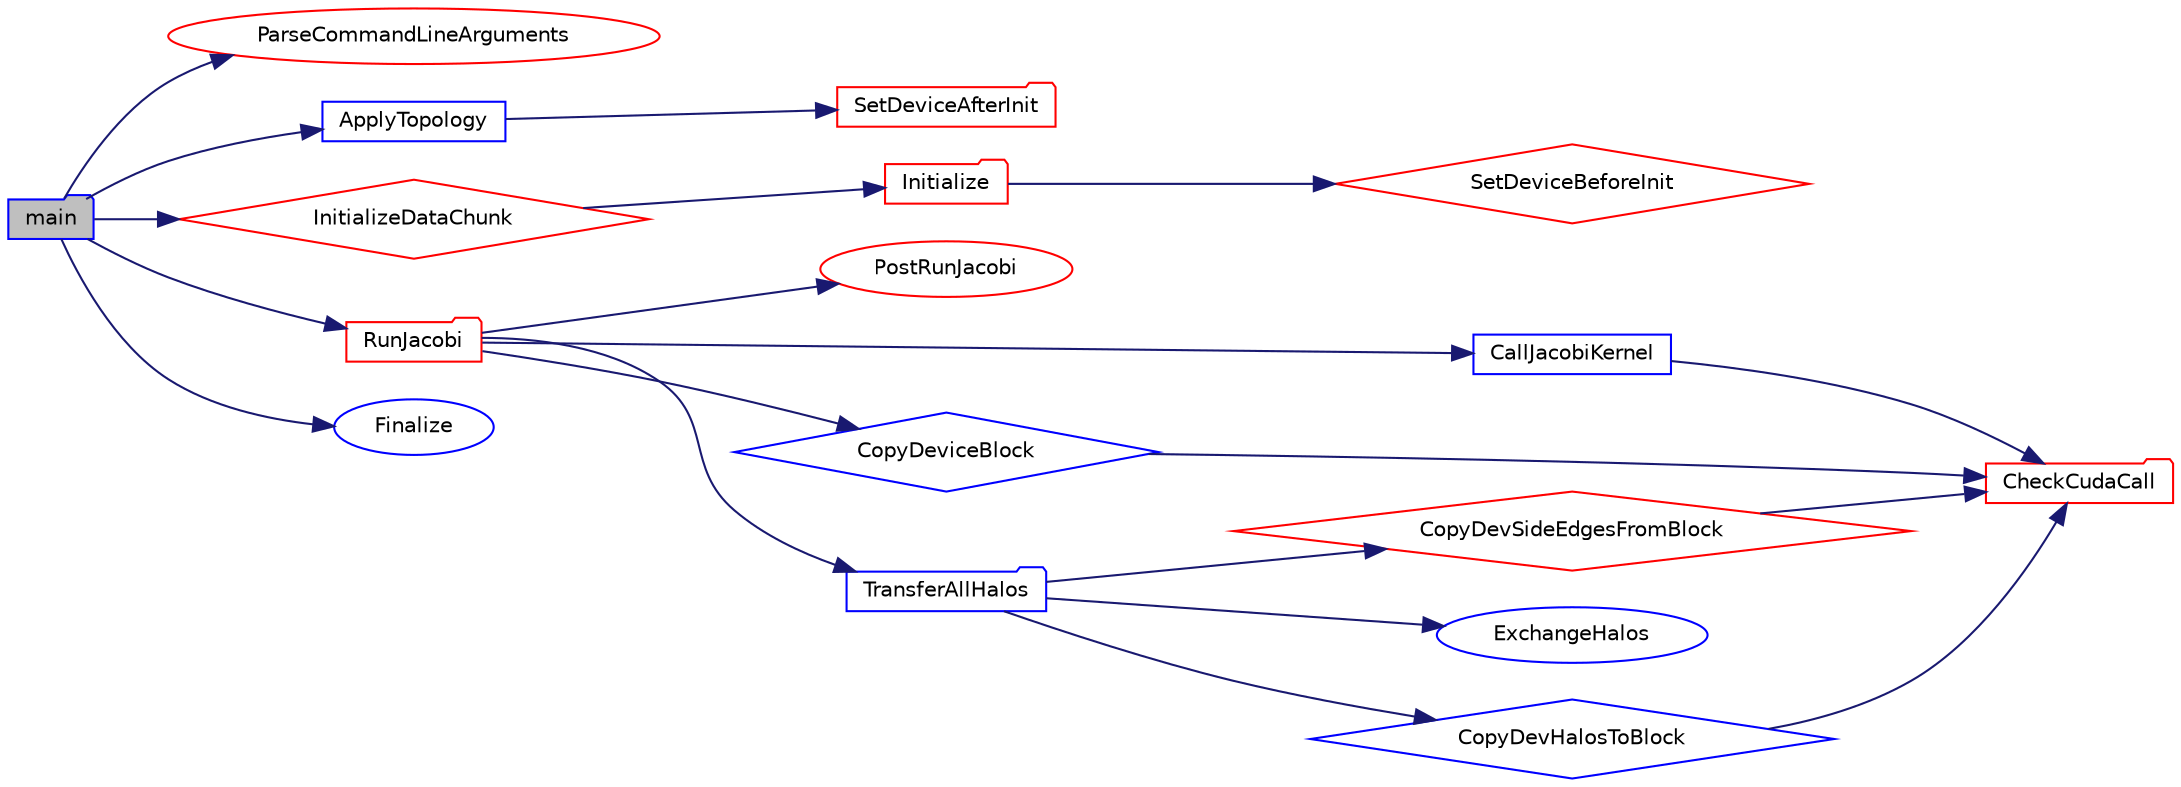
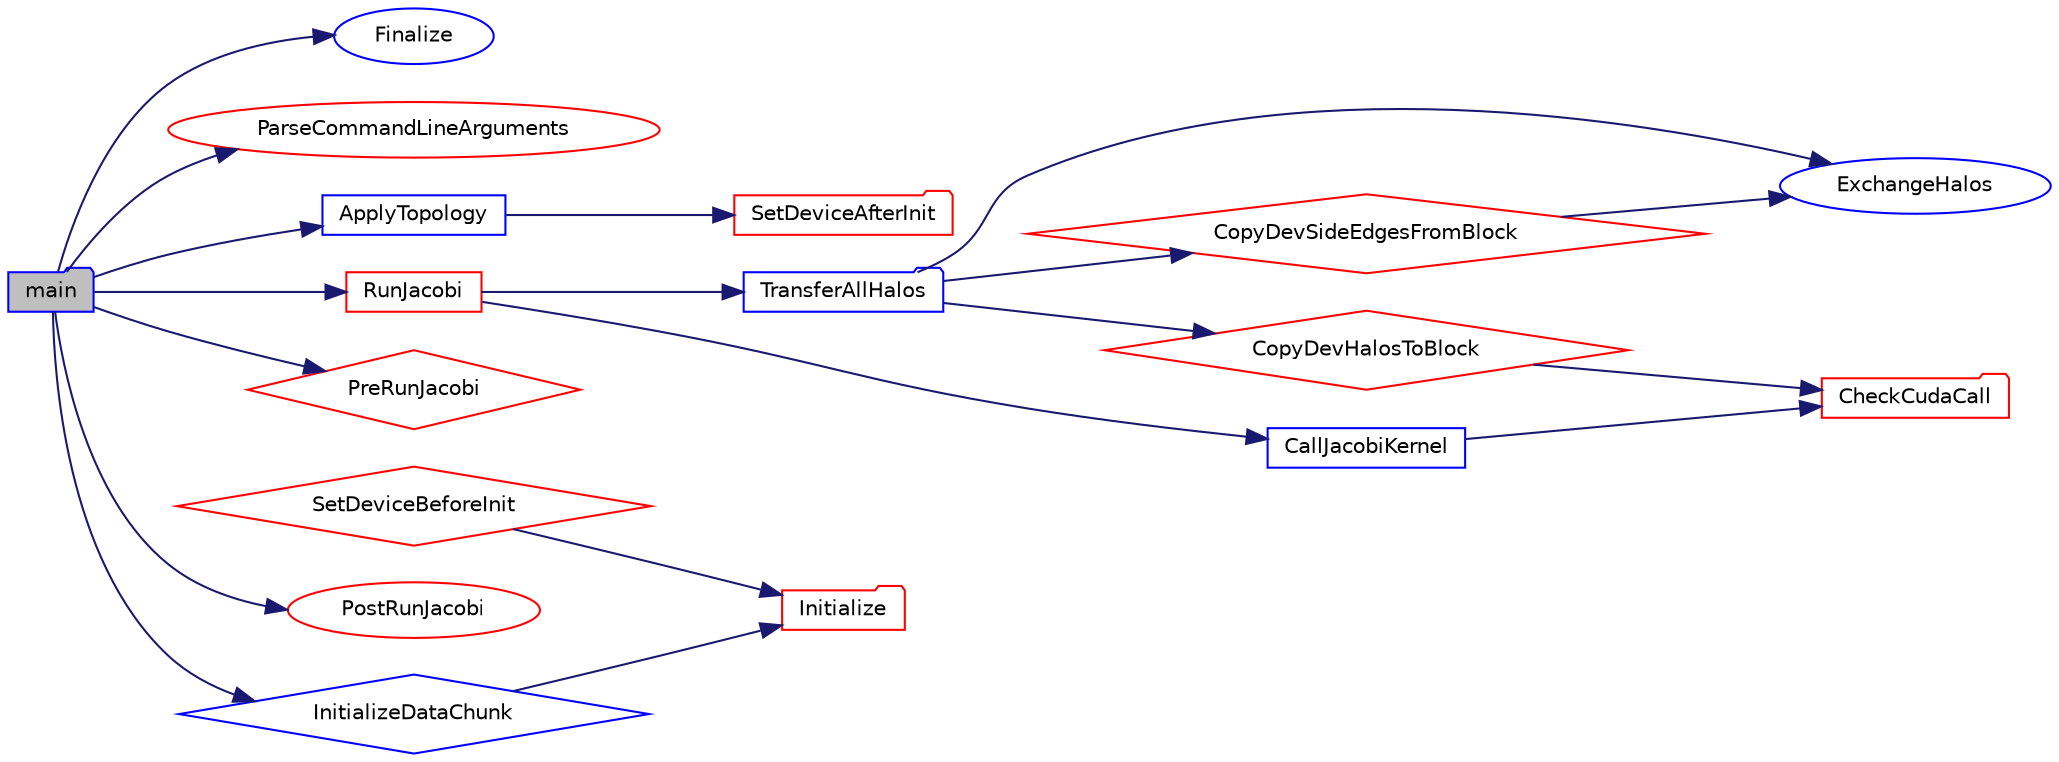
(1161, 184) -> (637, 559)
(414, 219) -> (414, 714)
(649, 310) -> (113, 497)
(414, 342) -> (414, 292)
none -> (414, 390)
(946, 452) -> none
(1862, 504) -> (1665, 208)
(1572, 739) -> (1366, 350)
